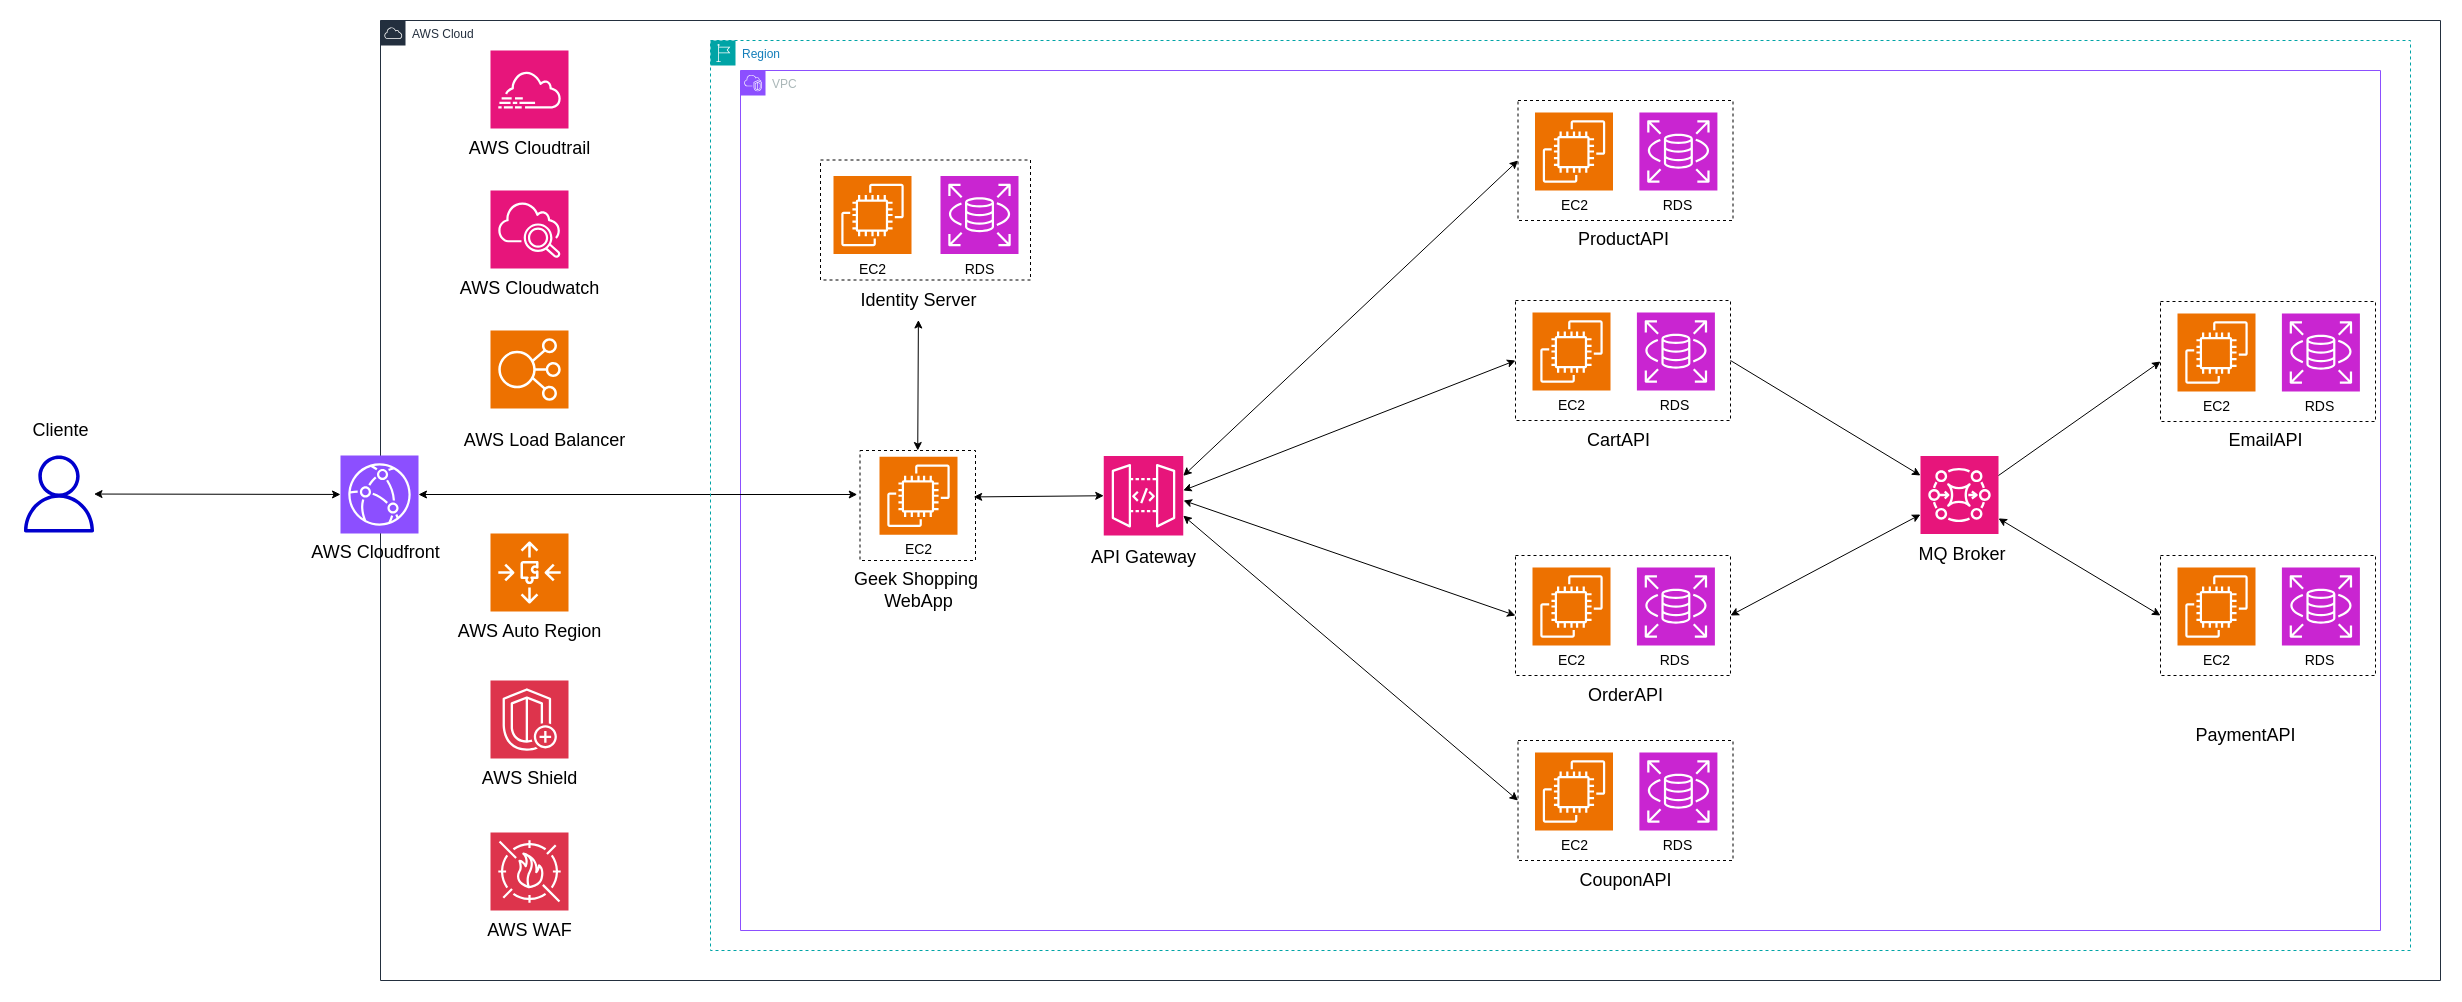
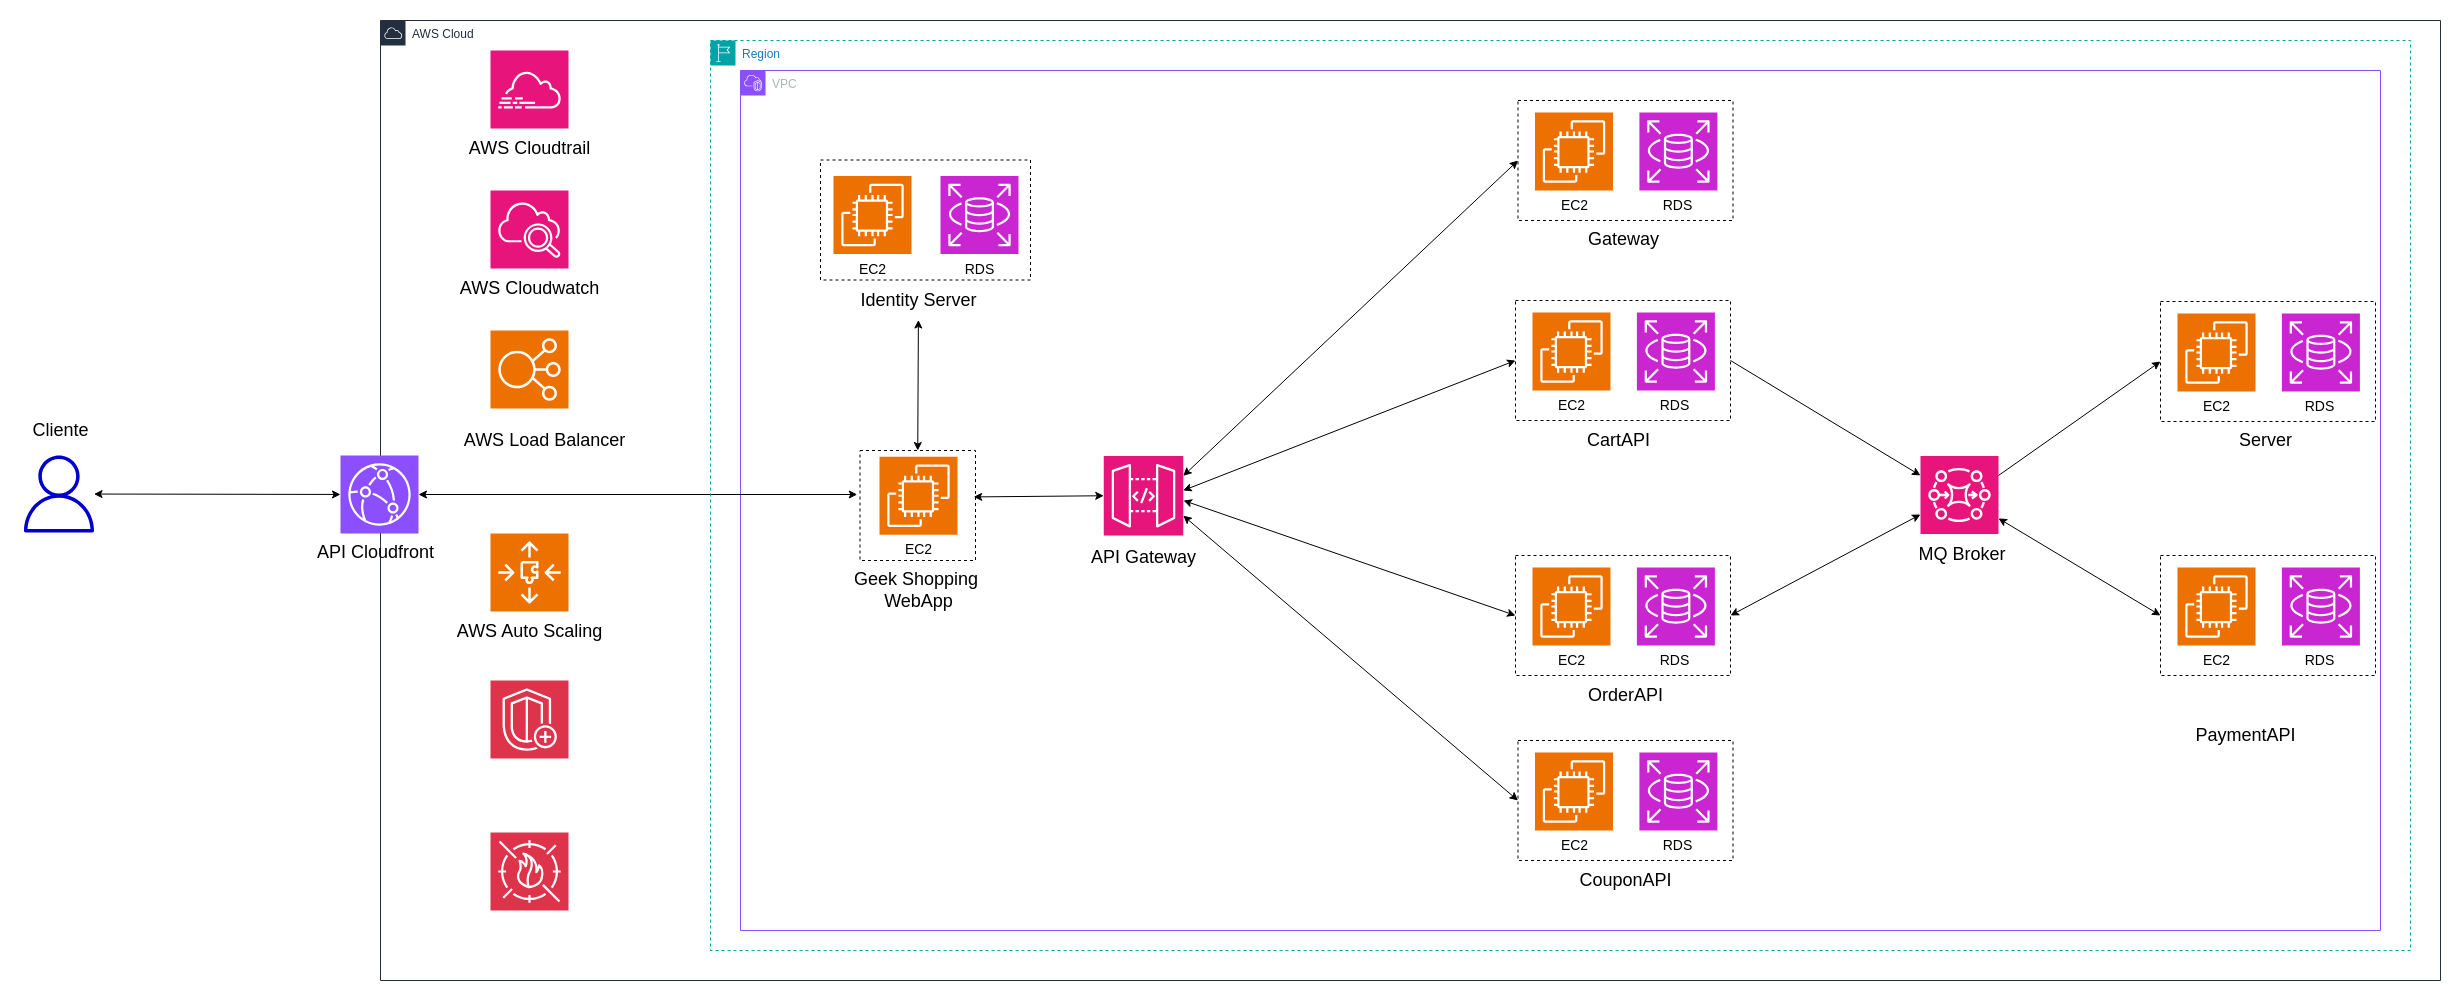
(1624, 240) -> (1624, 240)
(2266, 441) -> (2266, 441)
(376, 553) -> (376, 553)
(530, 632) -> (530, 632)
(530, 779) -> none
(530, 931) -> none
